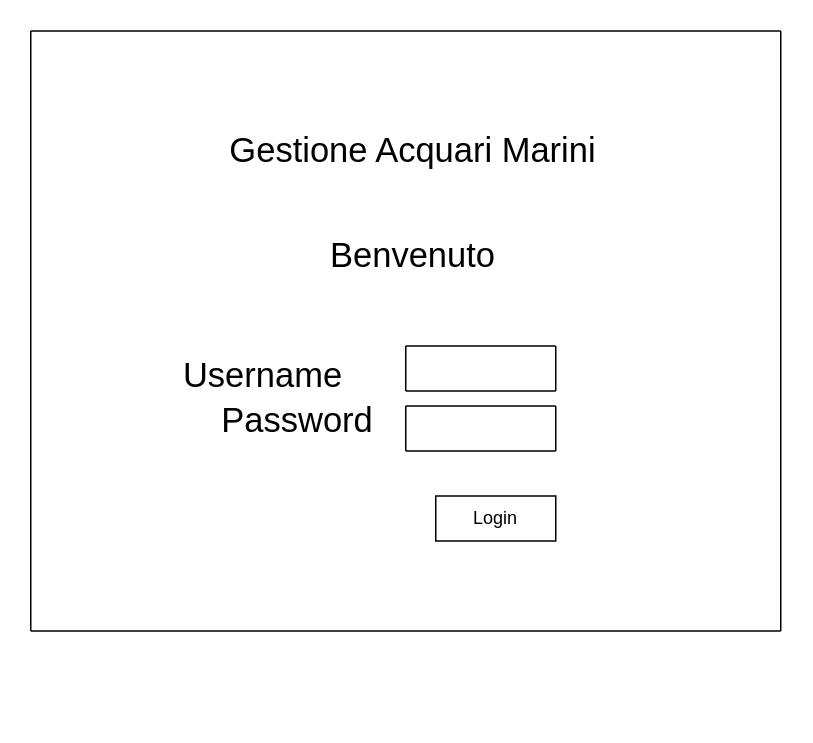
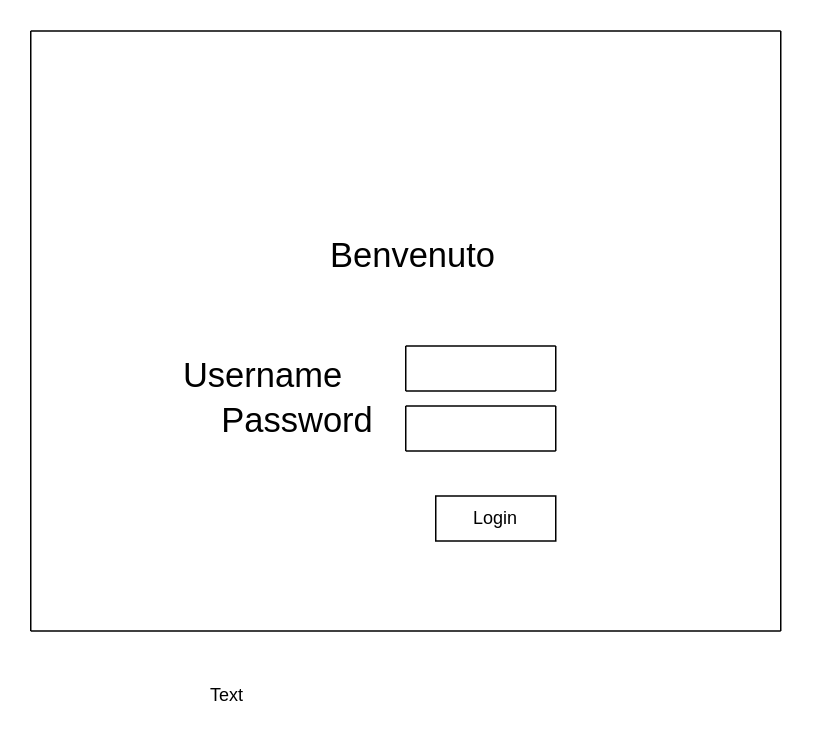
(413, 151) -> none
none -> (238, 695)
